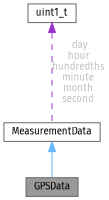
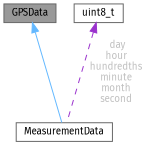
(52, 13) -> (99, 13)
(52, 165) -> (49, 77)
